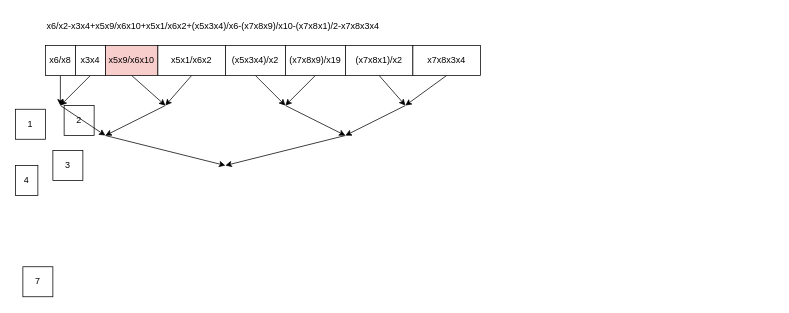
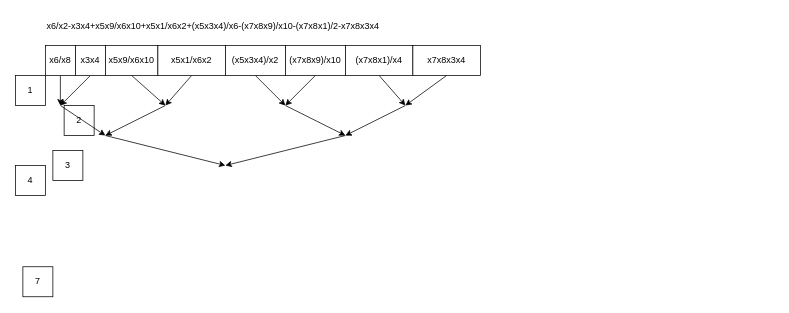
(132, 60) -> (132, 60)
(315, 60) -> (315, 60)
(379, 60) -> (379, 60)
(30, 124) -> (30, 90)
(27, 180) -> (30, 180)
